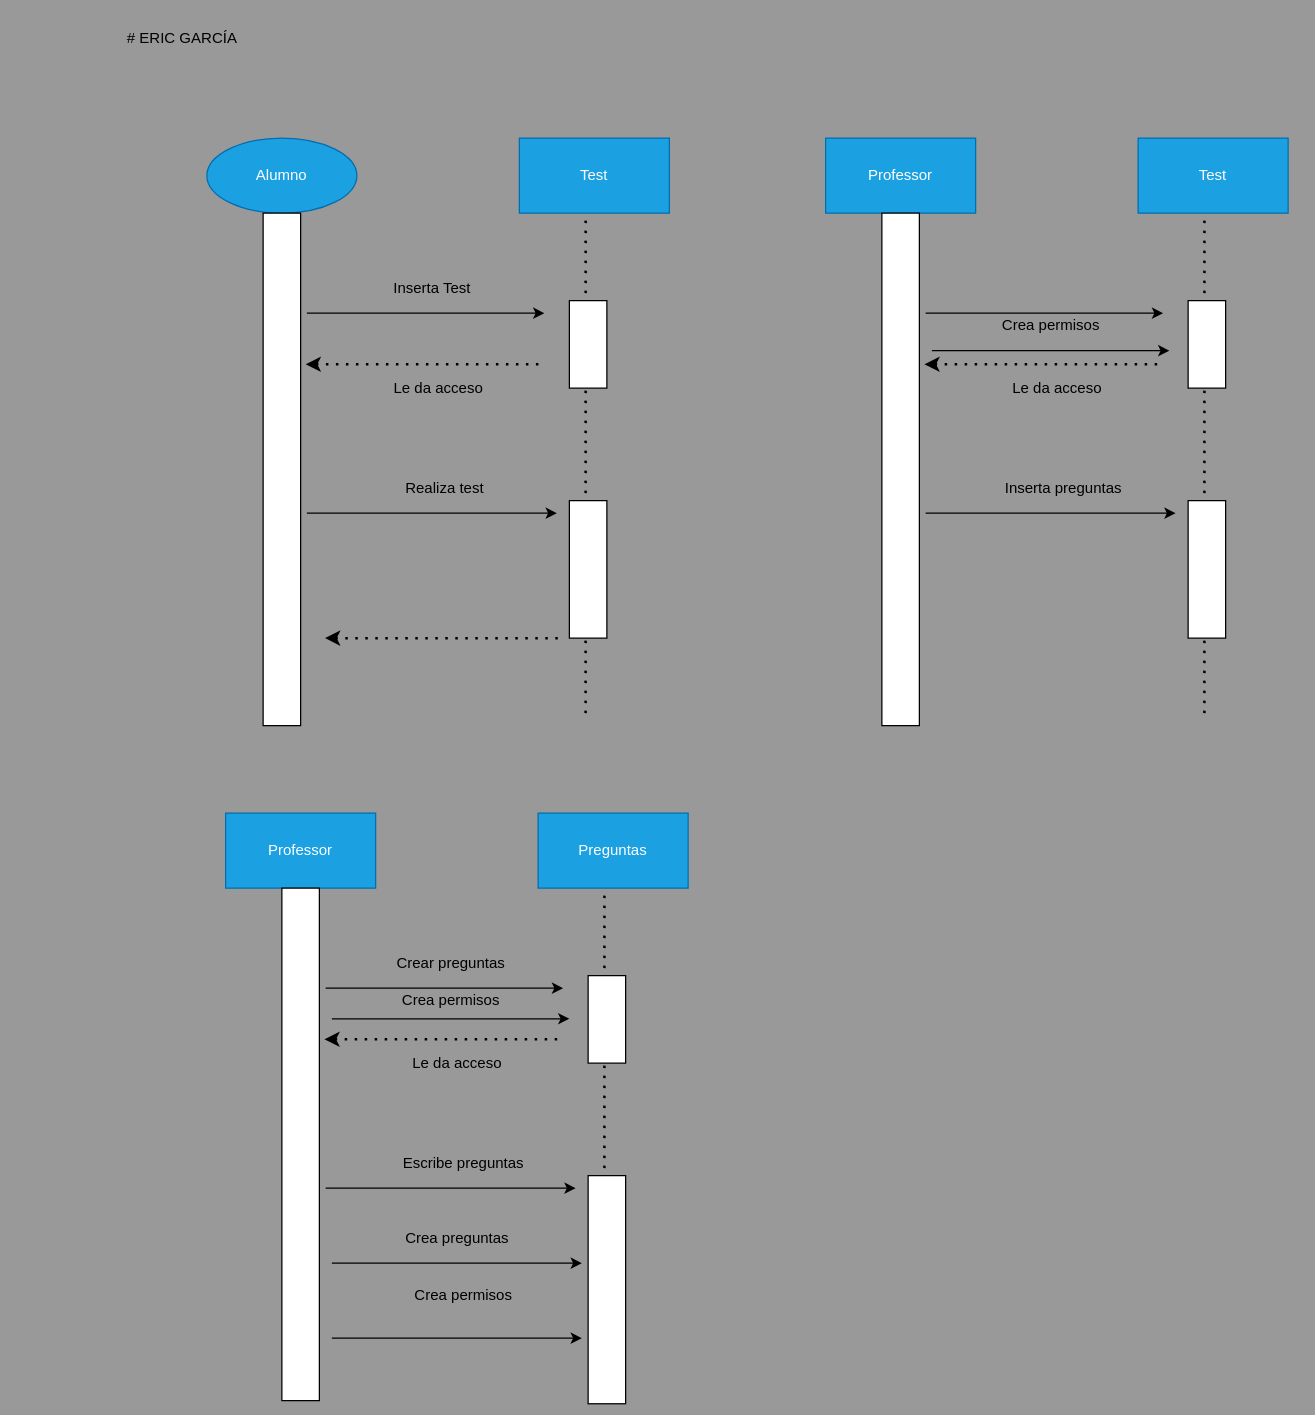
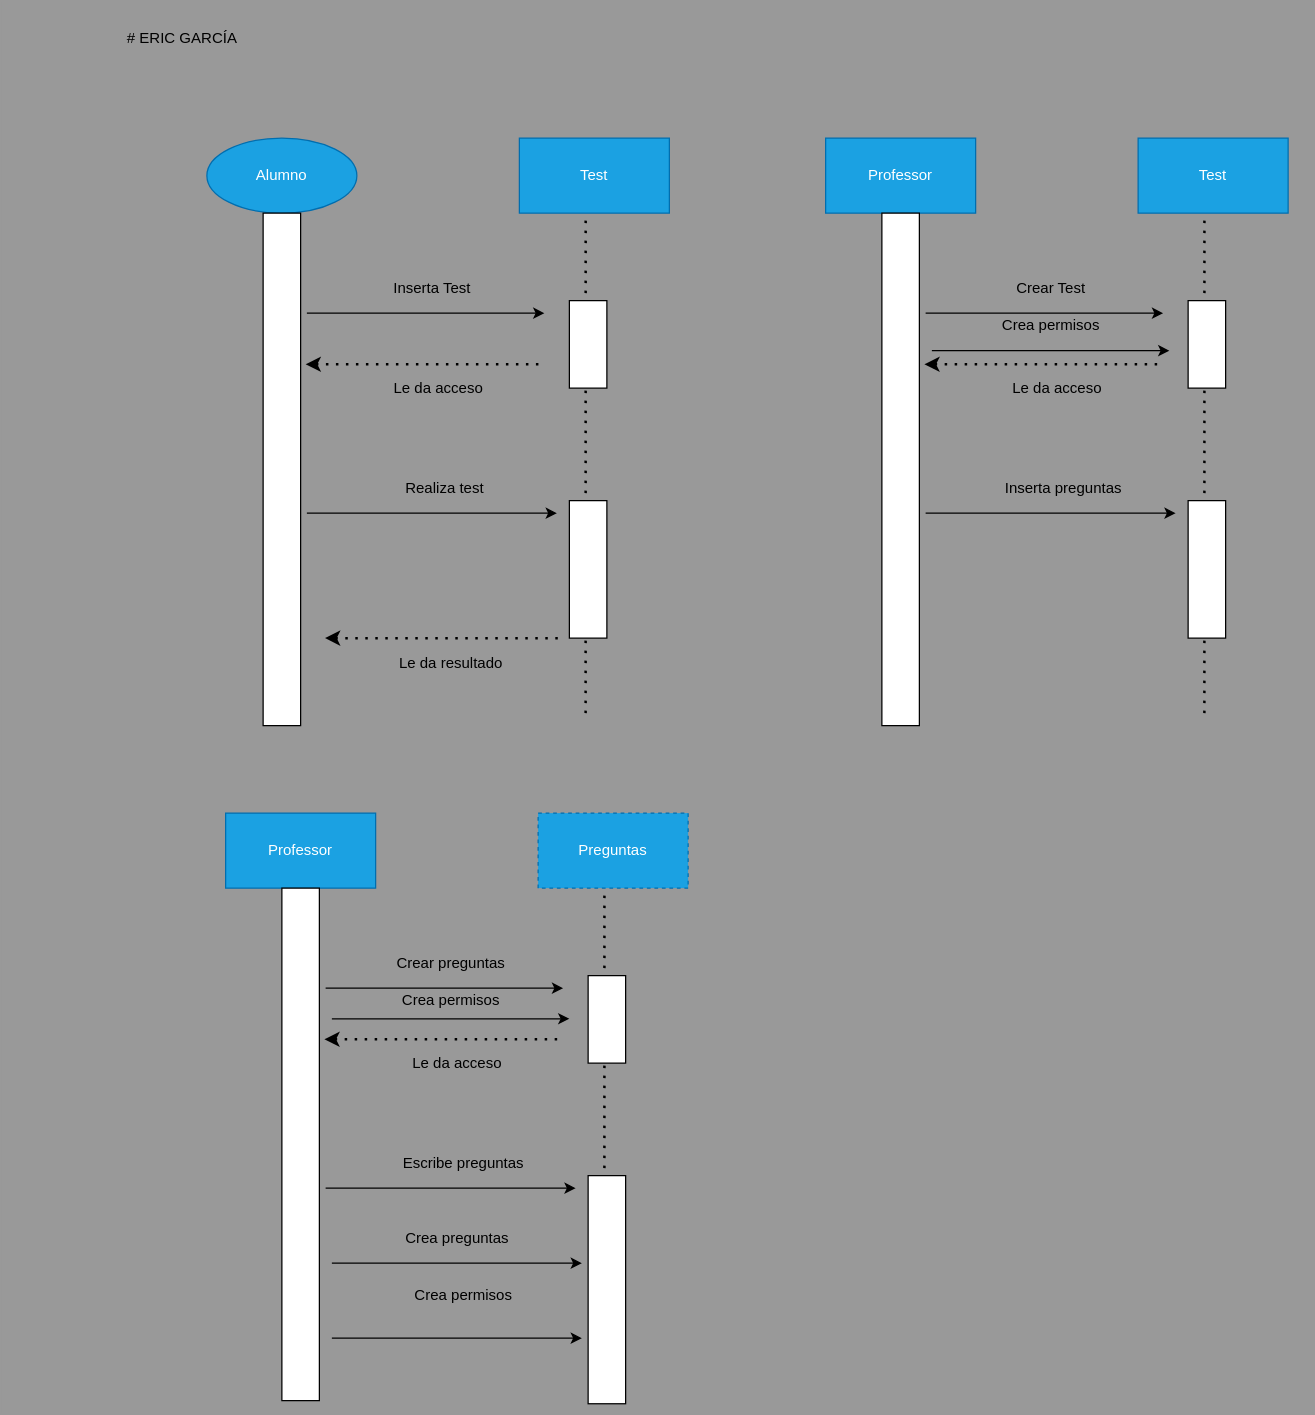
none -> (1051, 288)
none -> (451, 663)
(613, 851) -> (613, 851)
